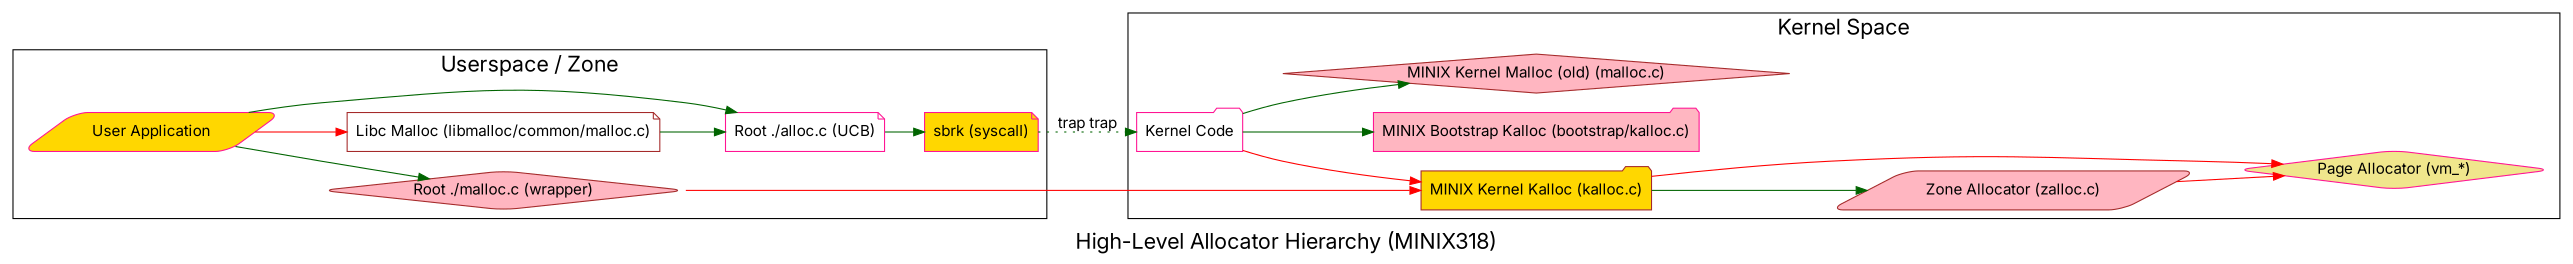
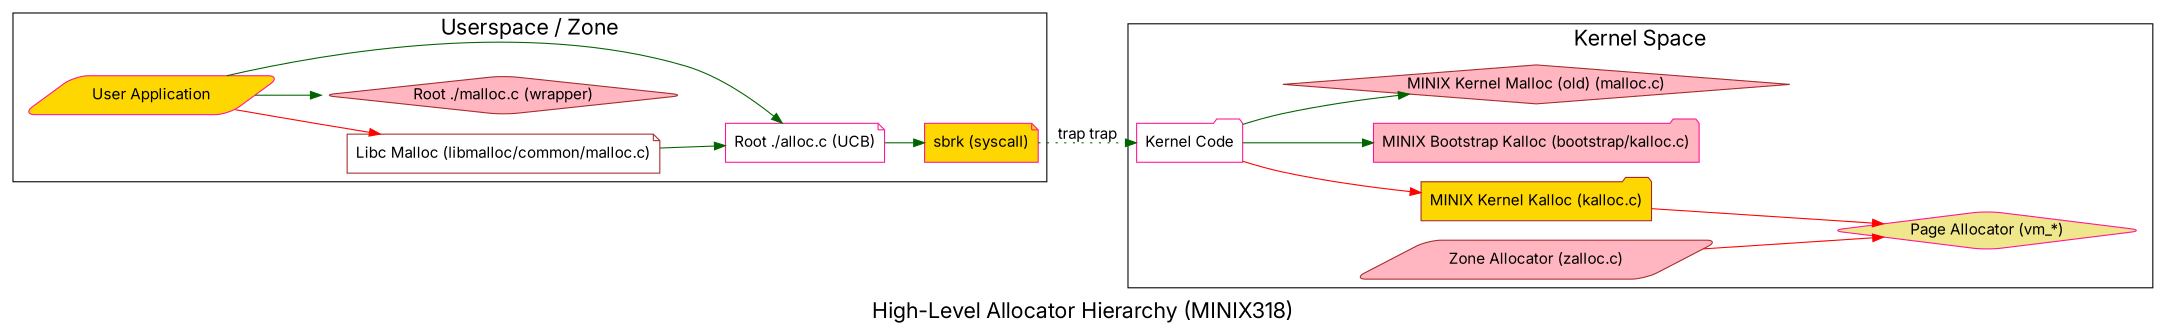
(1030, 190) -> none
(1754, 190) -> none
